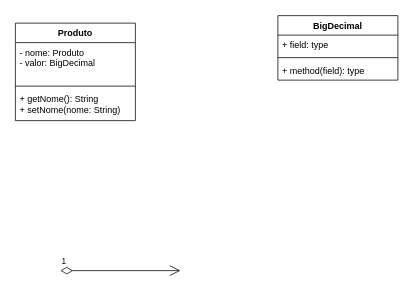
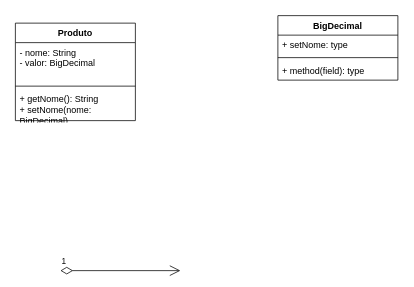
(309, 46) -> (317, 46)
(60, 58) -> (60, 58)
(73, 105) -> (76, 110)
